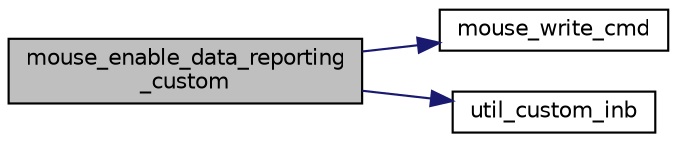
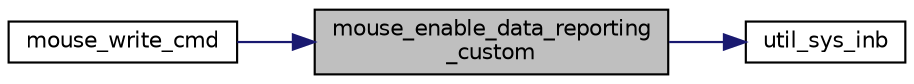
(390, 48) -> (265, 42)
(554, 112) -> (826, 42)
